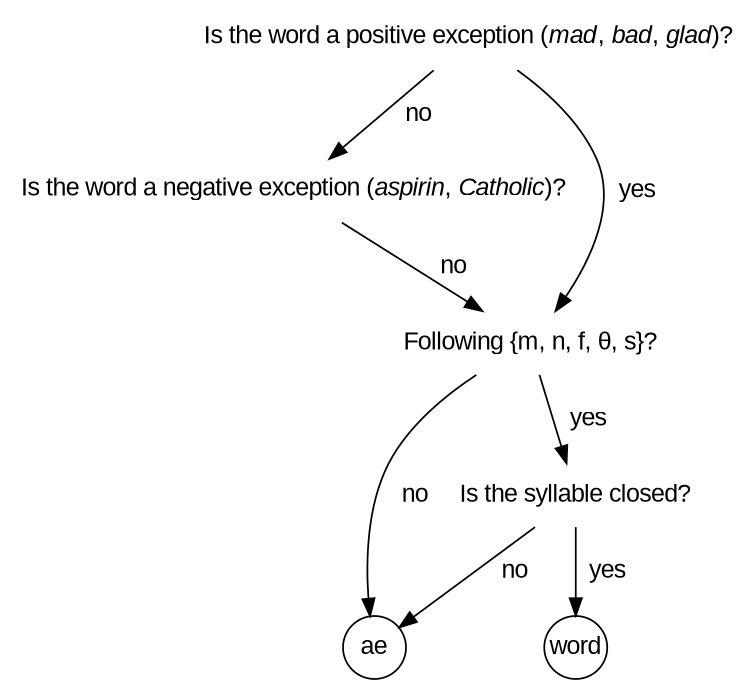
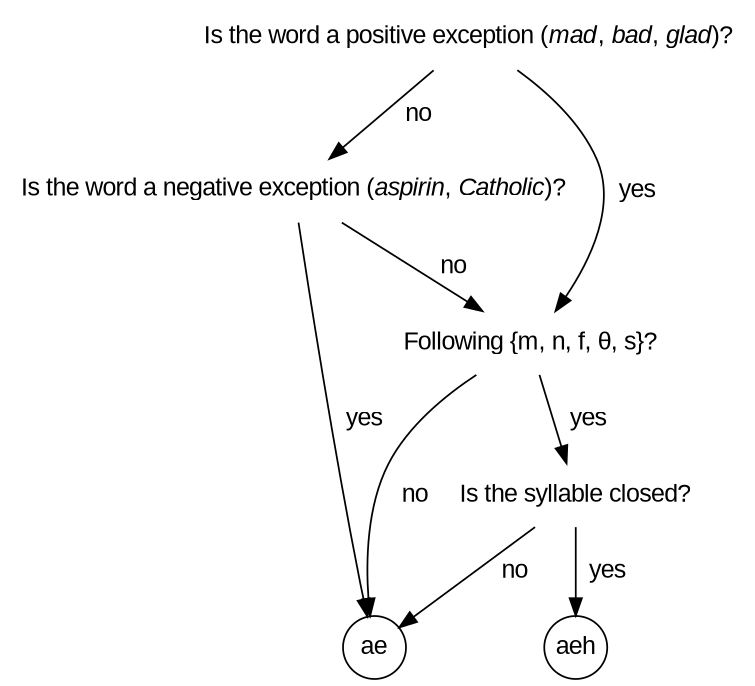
none -> (329, 411)
(576, 648) -> (576, 648)
